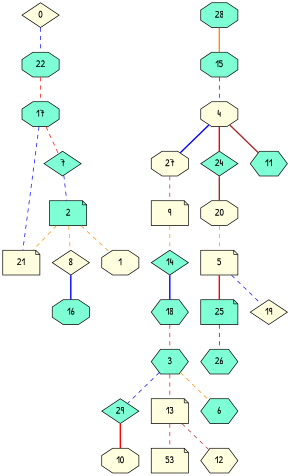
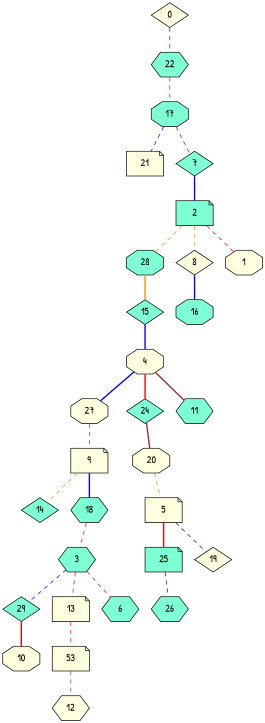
(41, 65) -> (170, 65)
(219, 65) -> (145, 312)
(219, 89) -> (145, 337)
(65, 188) -> (195, 188)
(45, 238) -> (169, 239)
(95, 239) -> (220, 239)
(170, 287) -> (89, 485)
(195, 386) -> (99, 584)
(195, 437) -> (71, 683)
